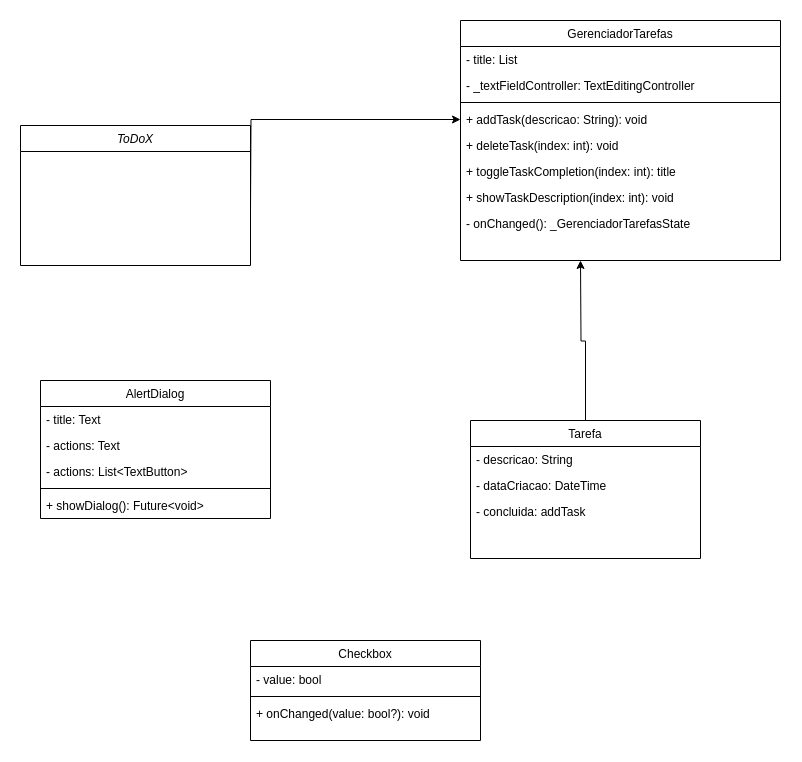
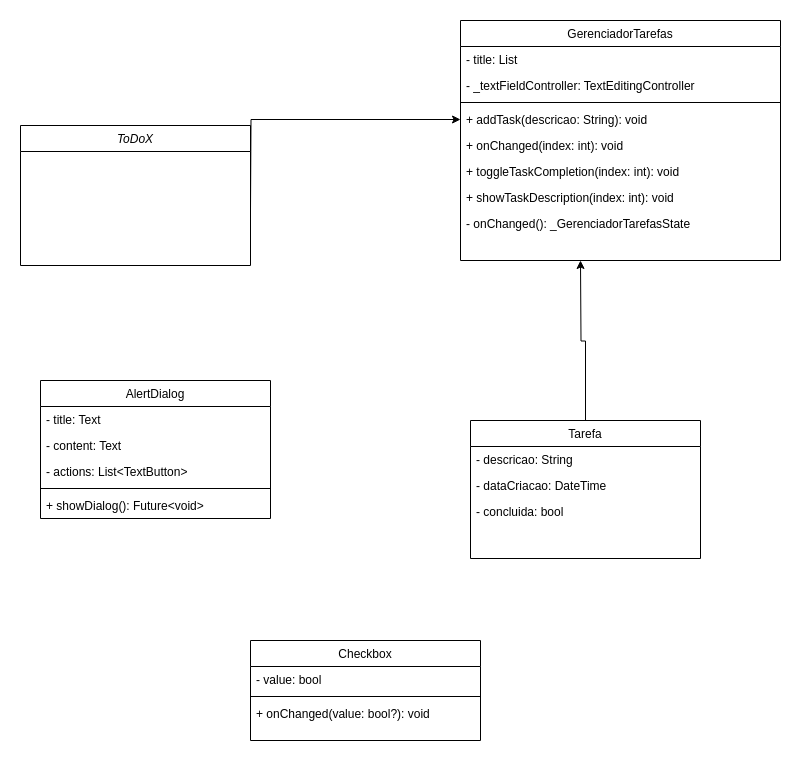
(553, 146) -> (551, 146)
(585, 172) -> (583, 172)
(90, 446) -> (92, 446)
(535, 512) -> (524, 512)
